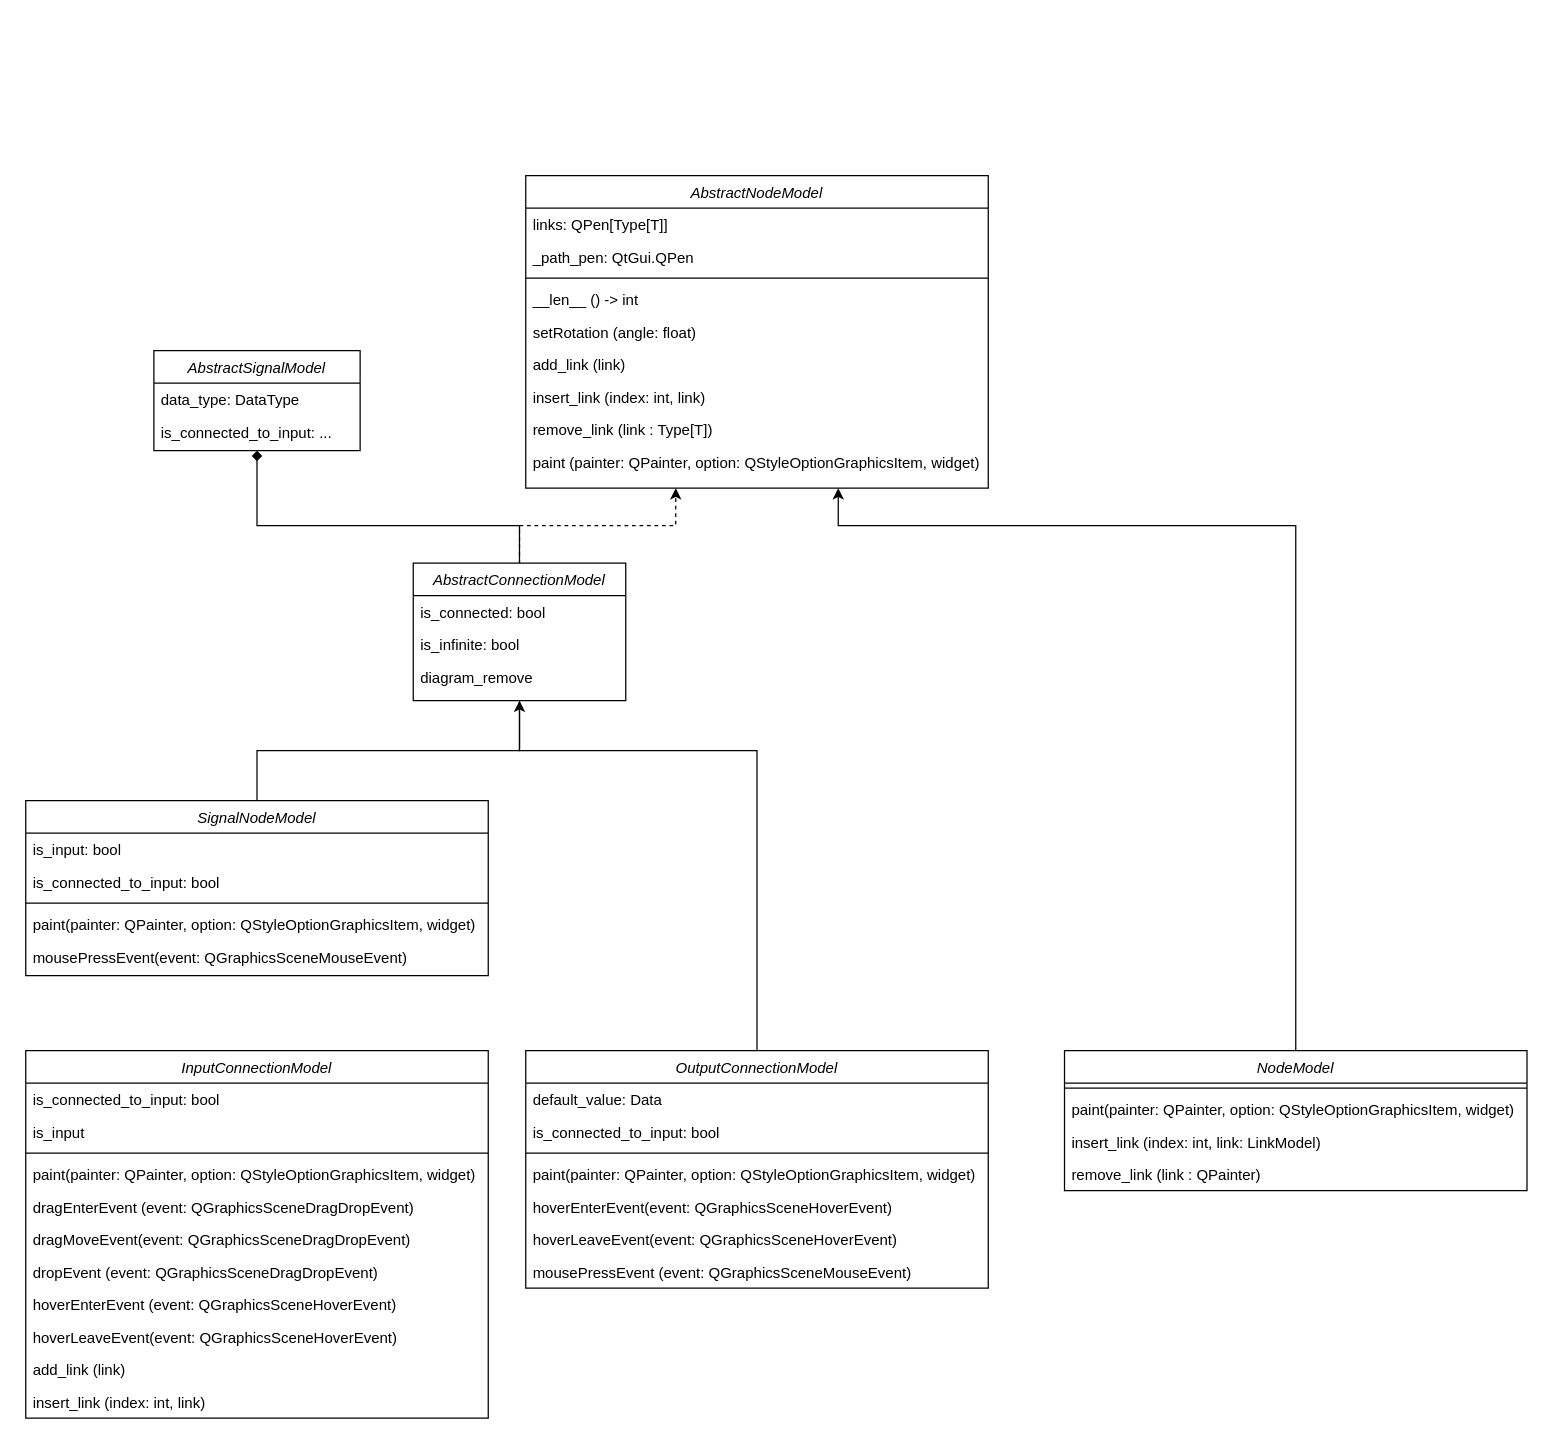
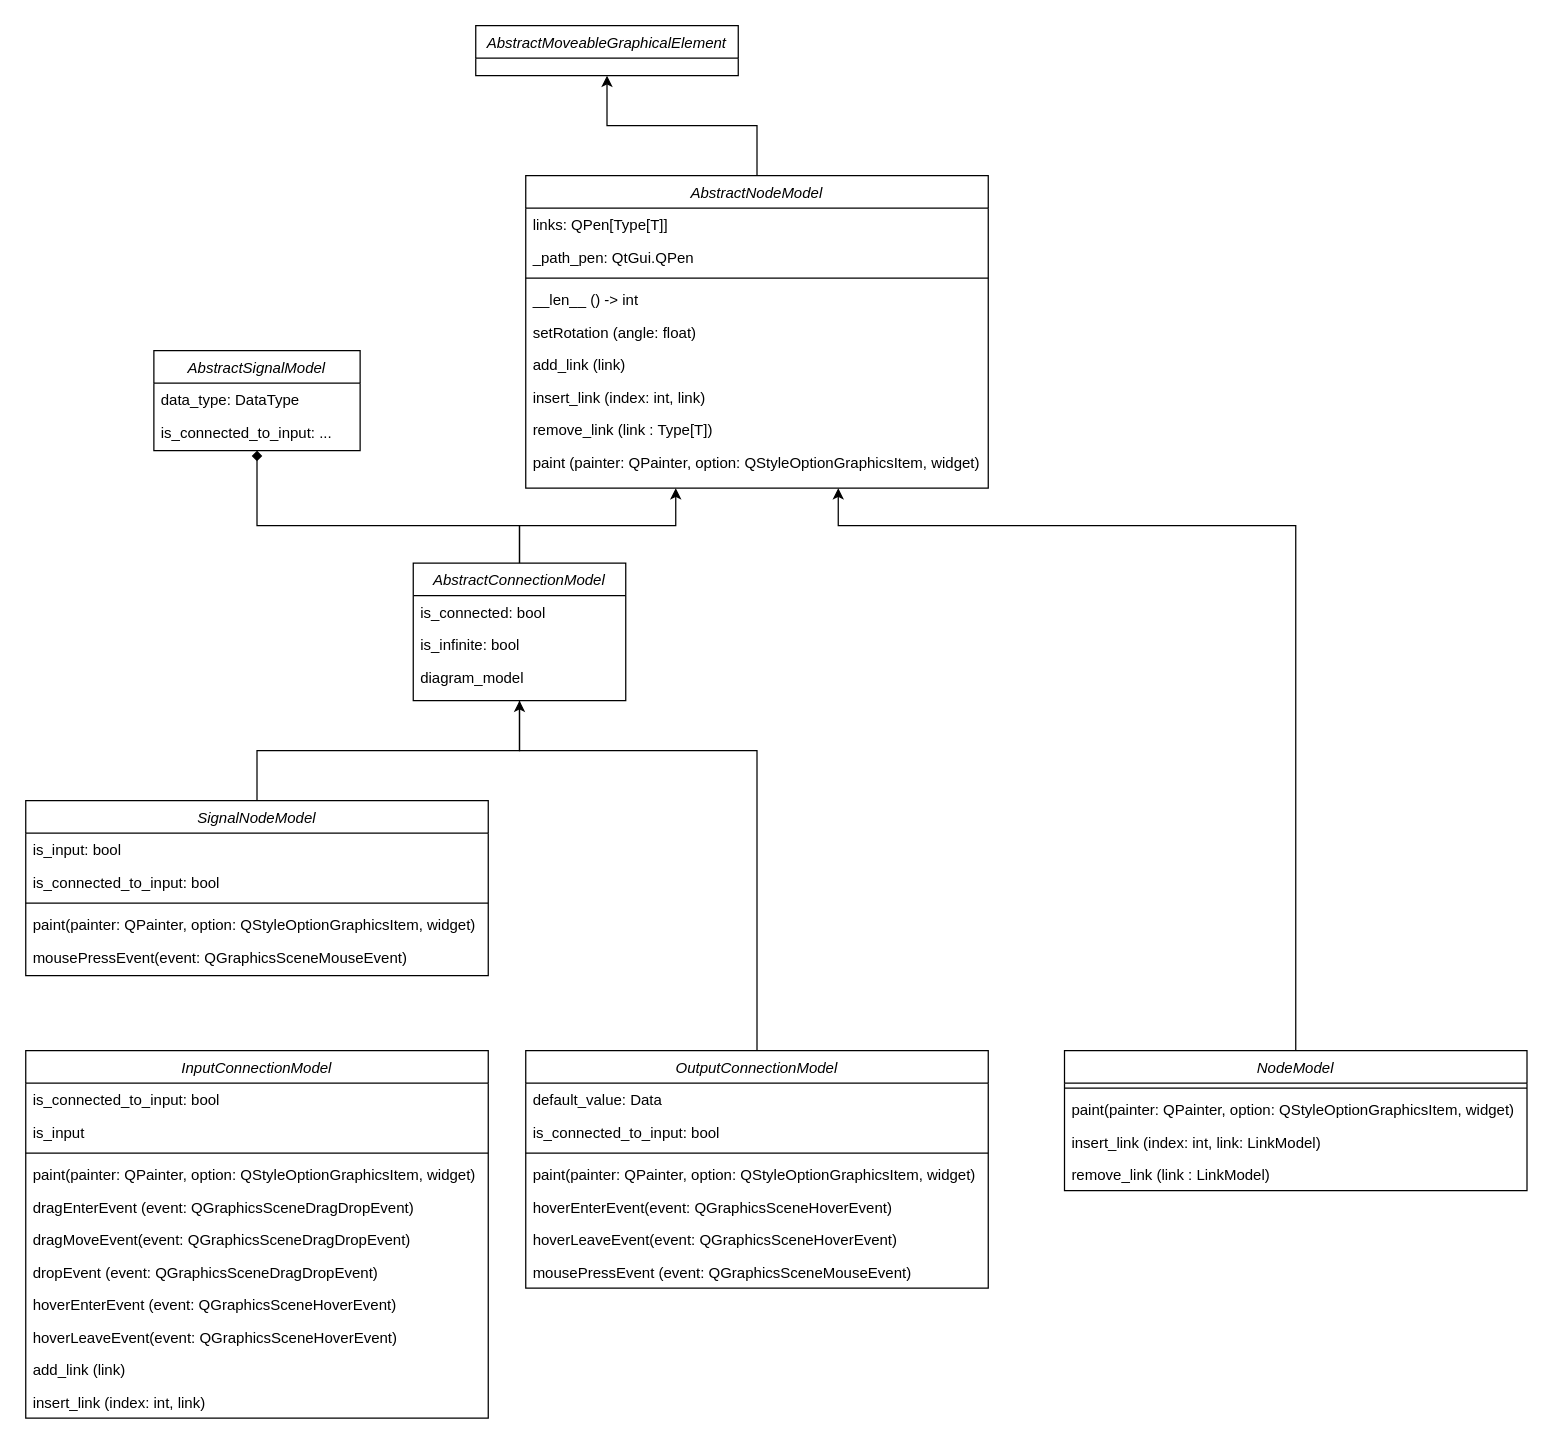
none -> (607, 51)
none -> (686, 126)
(613, 526) -> (613, 526)
(477, 678) -> (471, 678)
(1176, 1175) -> (1178, 1175)
